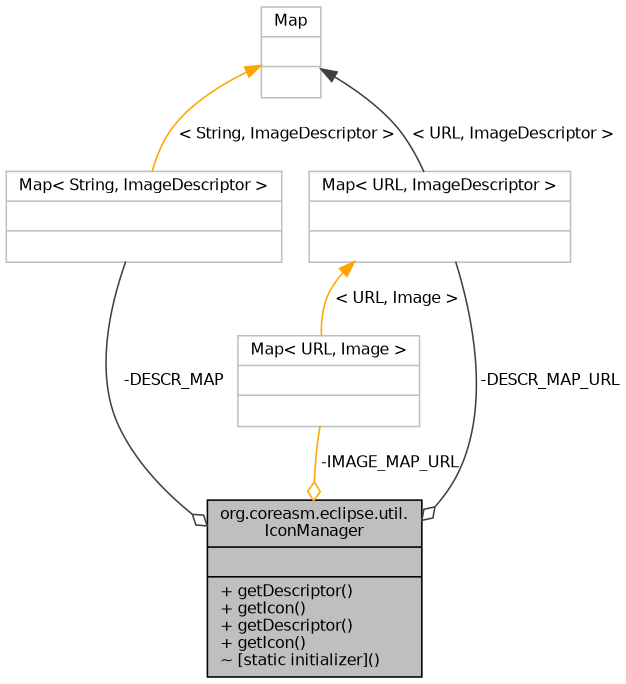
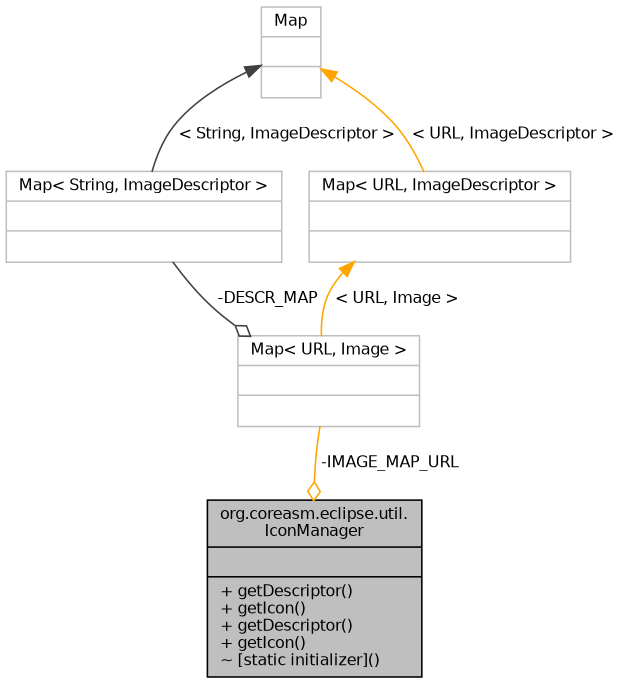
(187, 111) -> (187, 111)
(387, 117) -> (387, 117)
(476, 388) -> none
(110, 401) -> (201, 296)
